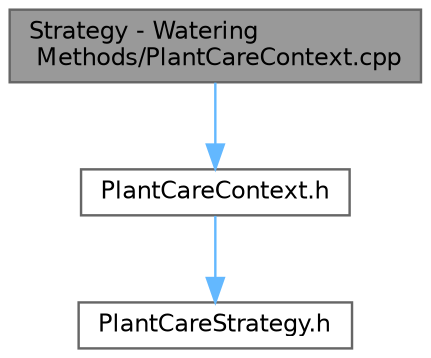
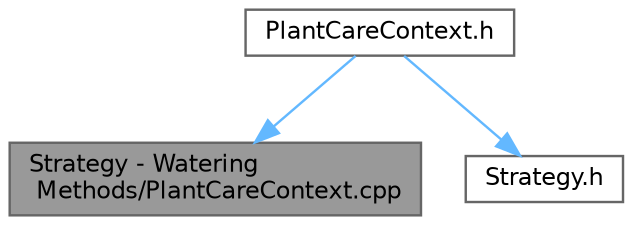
(215, 113) -> (315, 91)
(215, 325) -> (544, 179)
